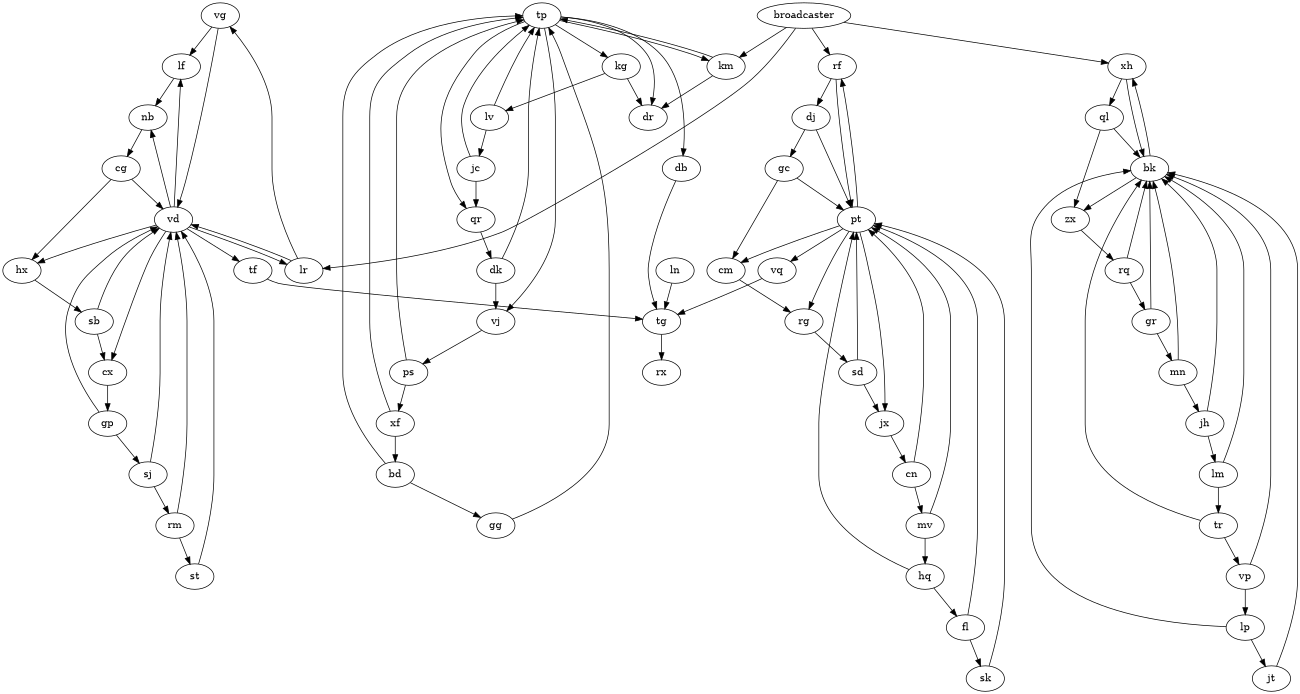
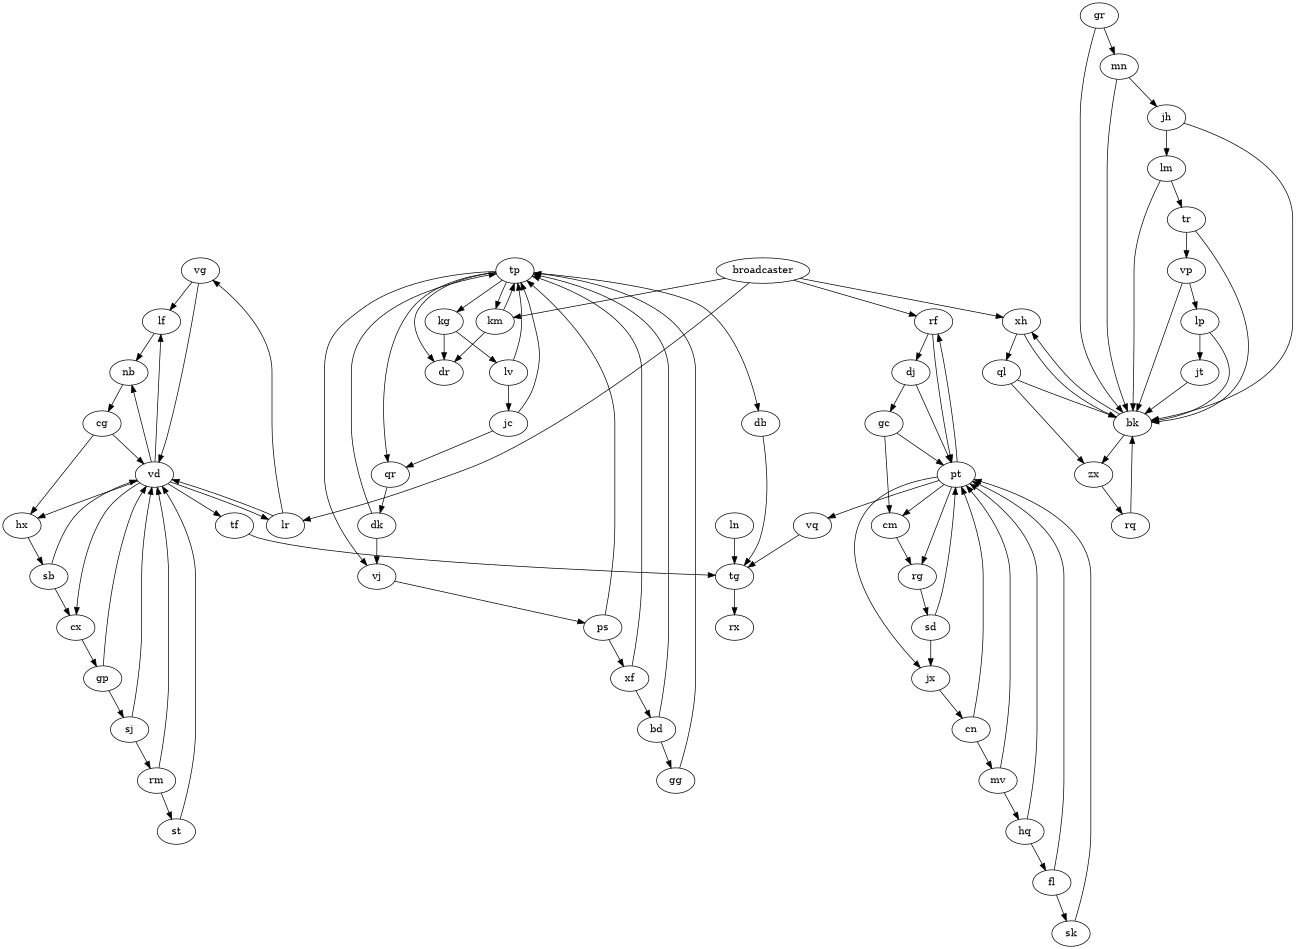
(1136, 293) -> none
